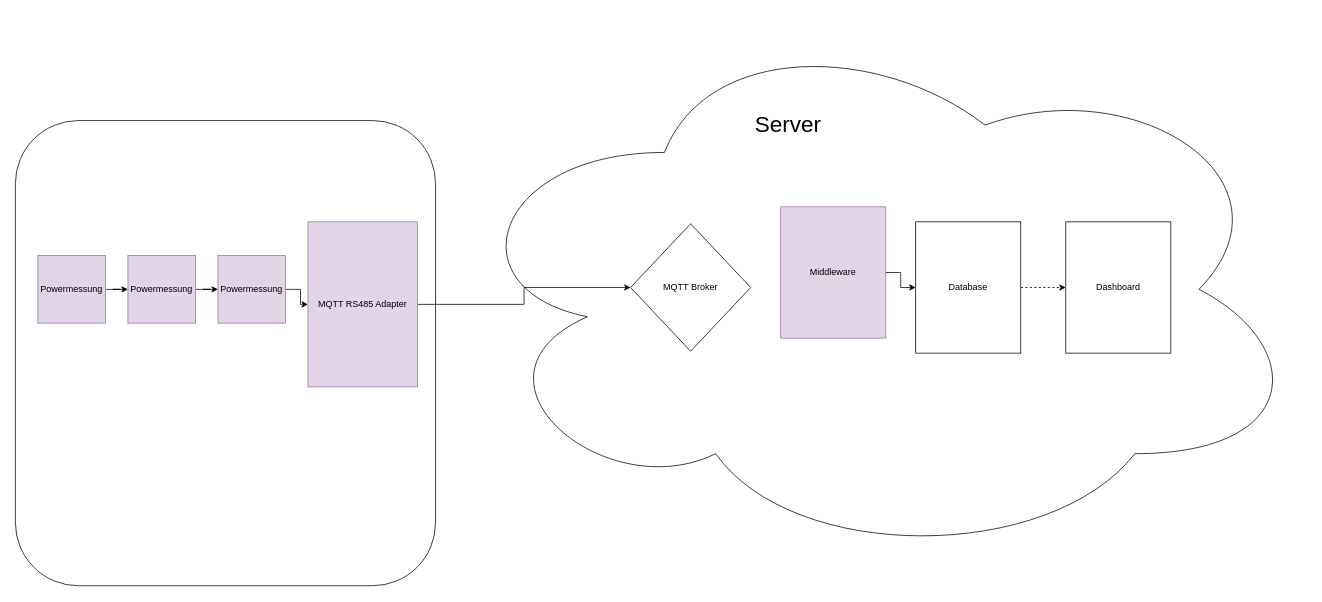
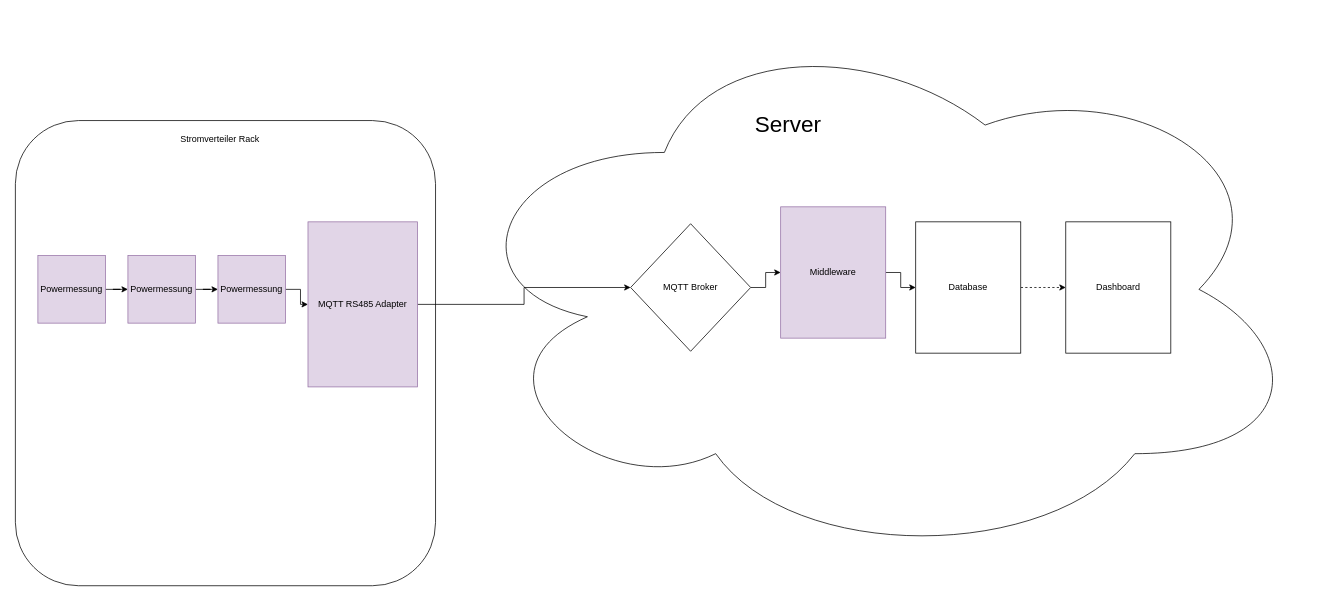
none -> (220, 139)
none -> (765, 282)
